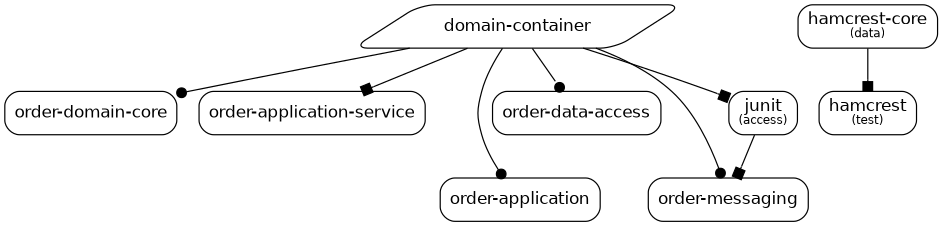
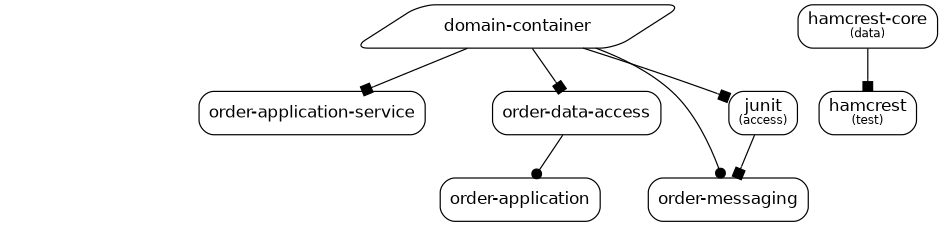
(544, 65) -> (544, 65)
(478, 109) -> (551, 152)
(91, 113) -> none
